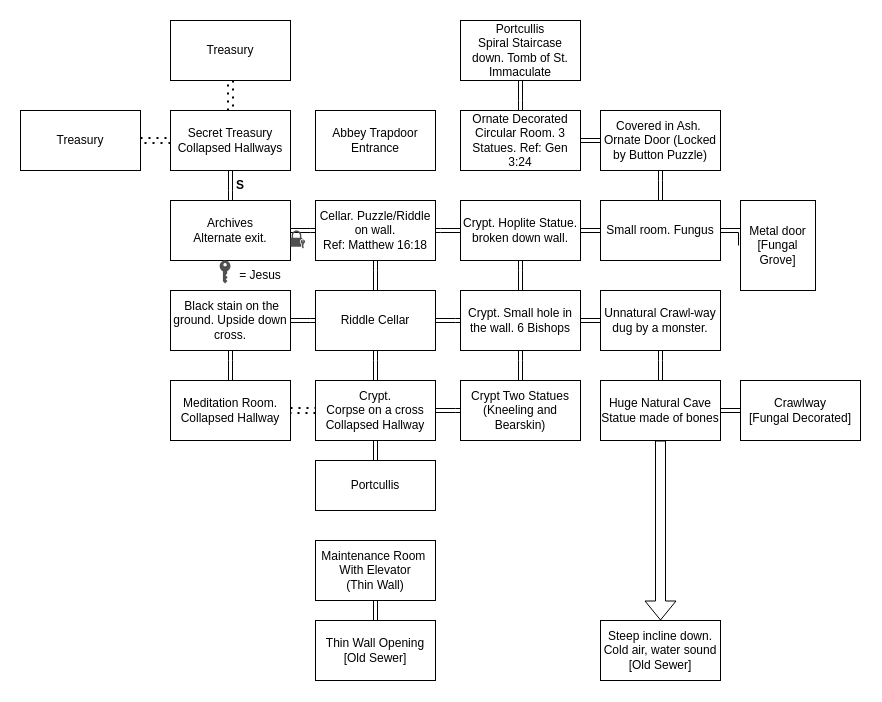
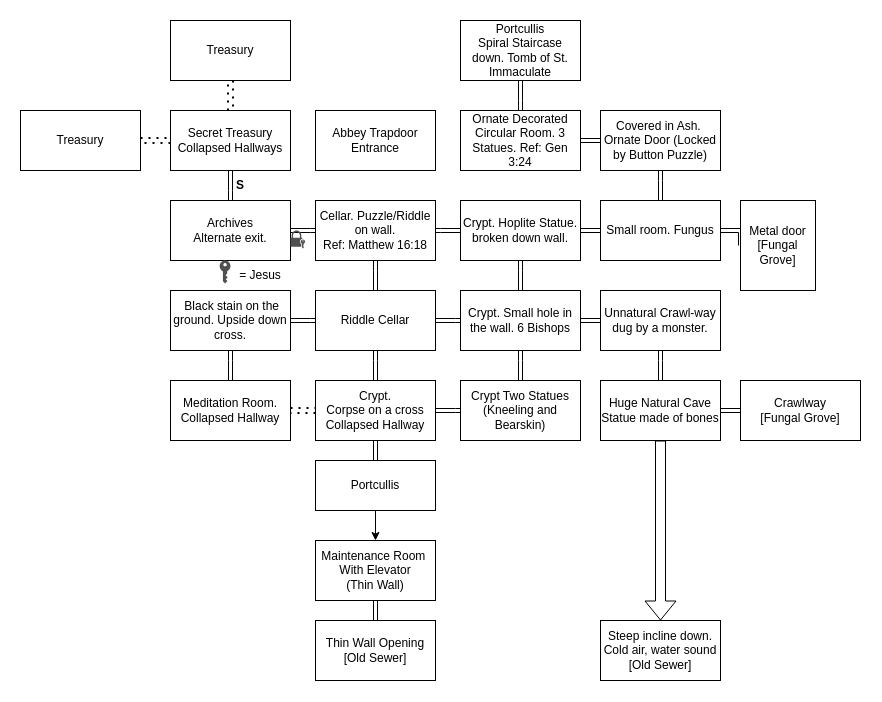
(801, 411) -> (801, 411)
none -> (376, 530)
